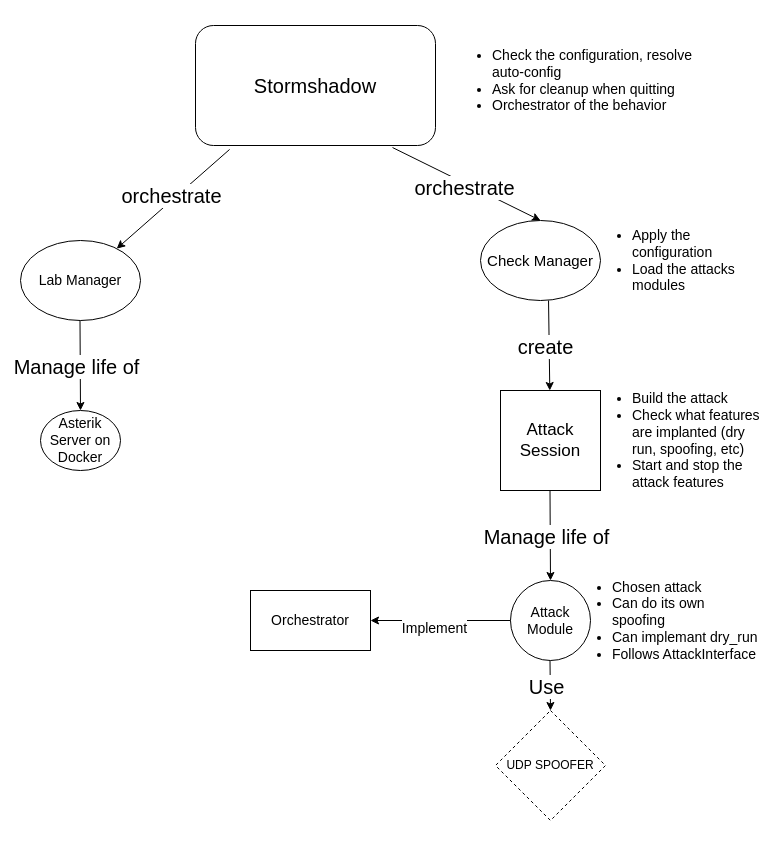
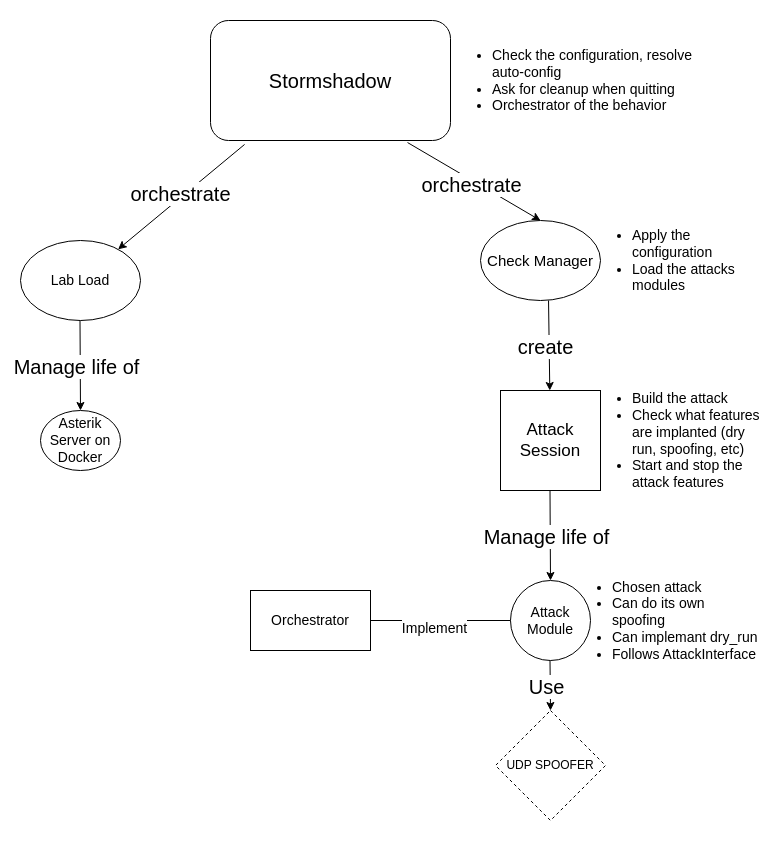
(316, 86) -> (331, 81)
(81, 281) -> (81, 281)
(378, 621) -> (376, 621)
